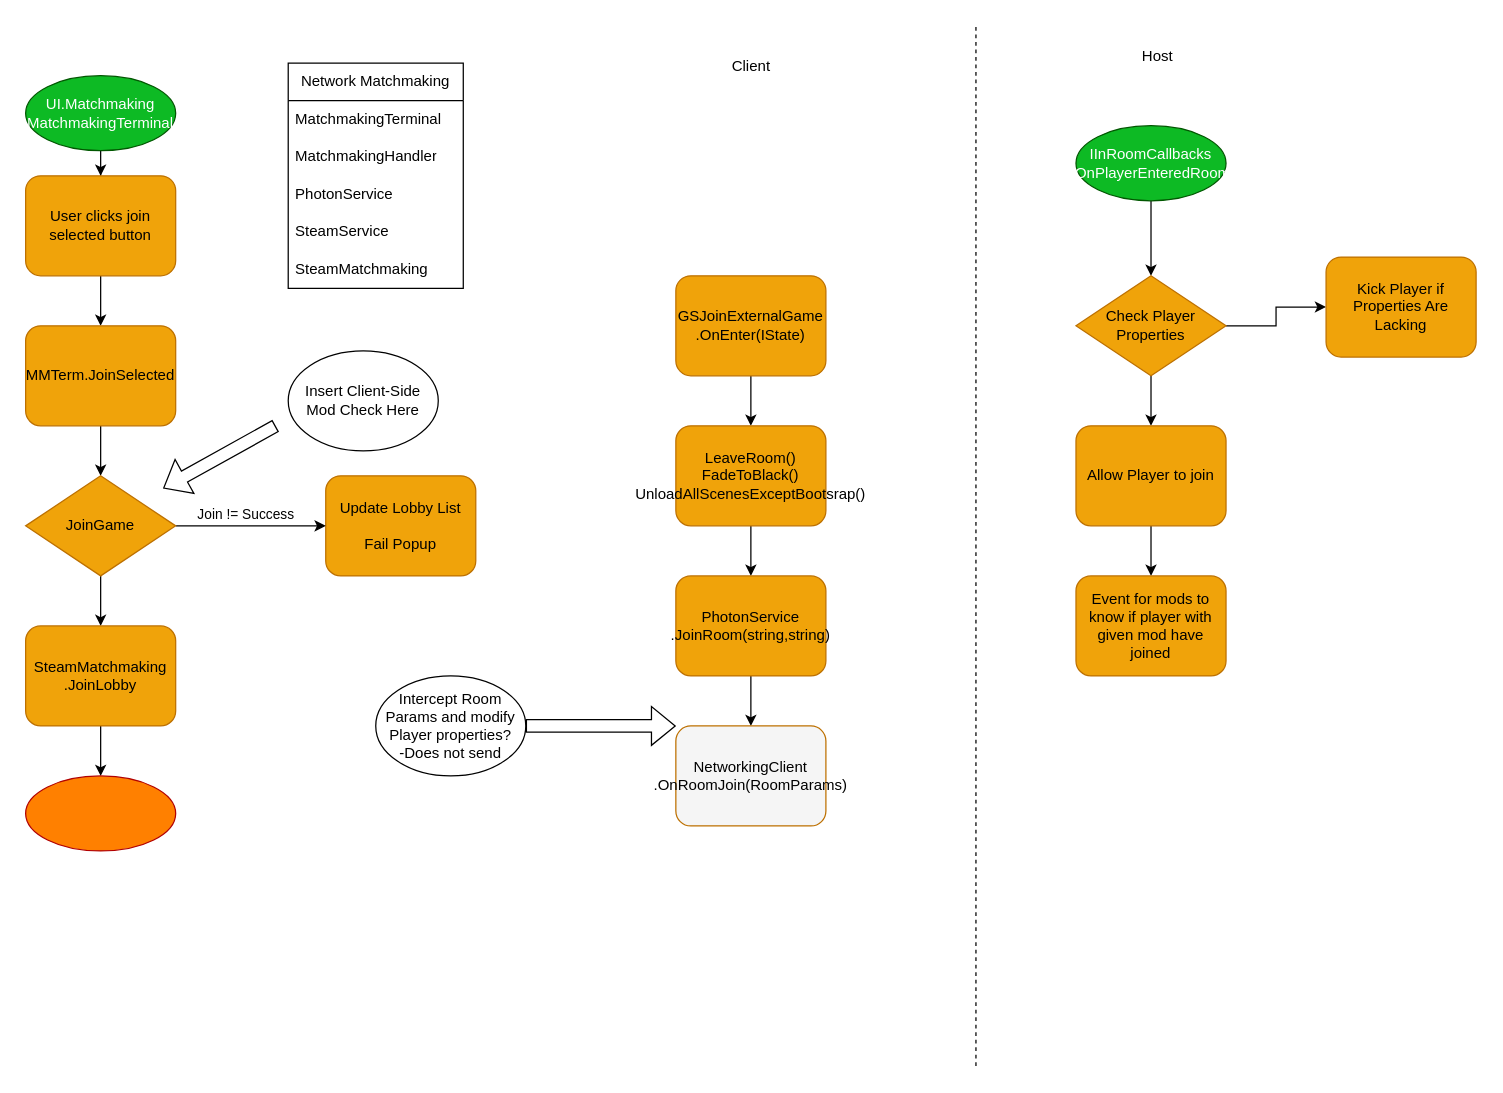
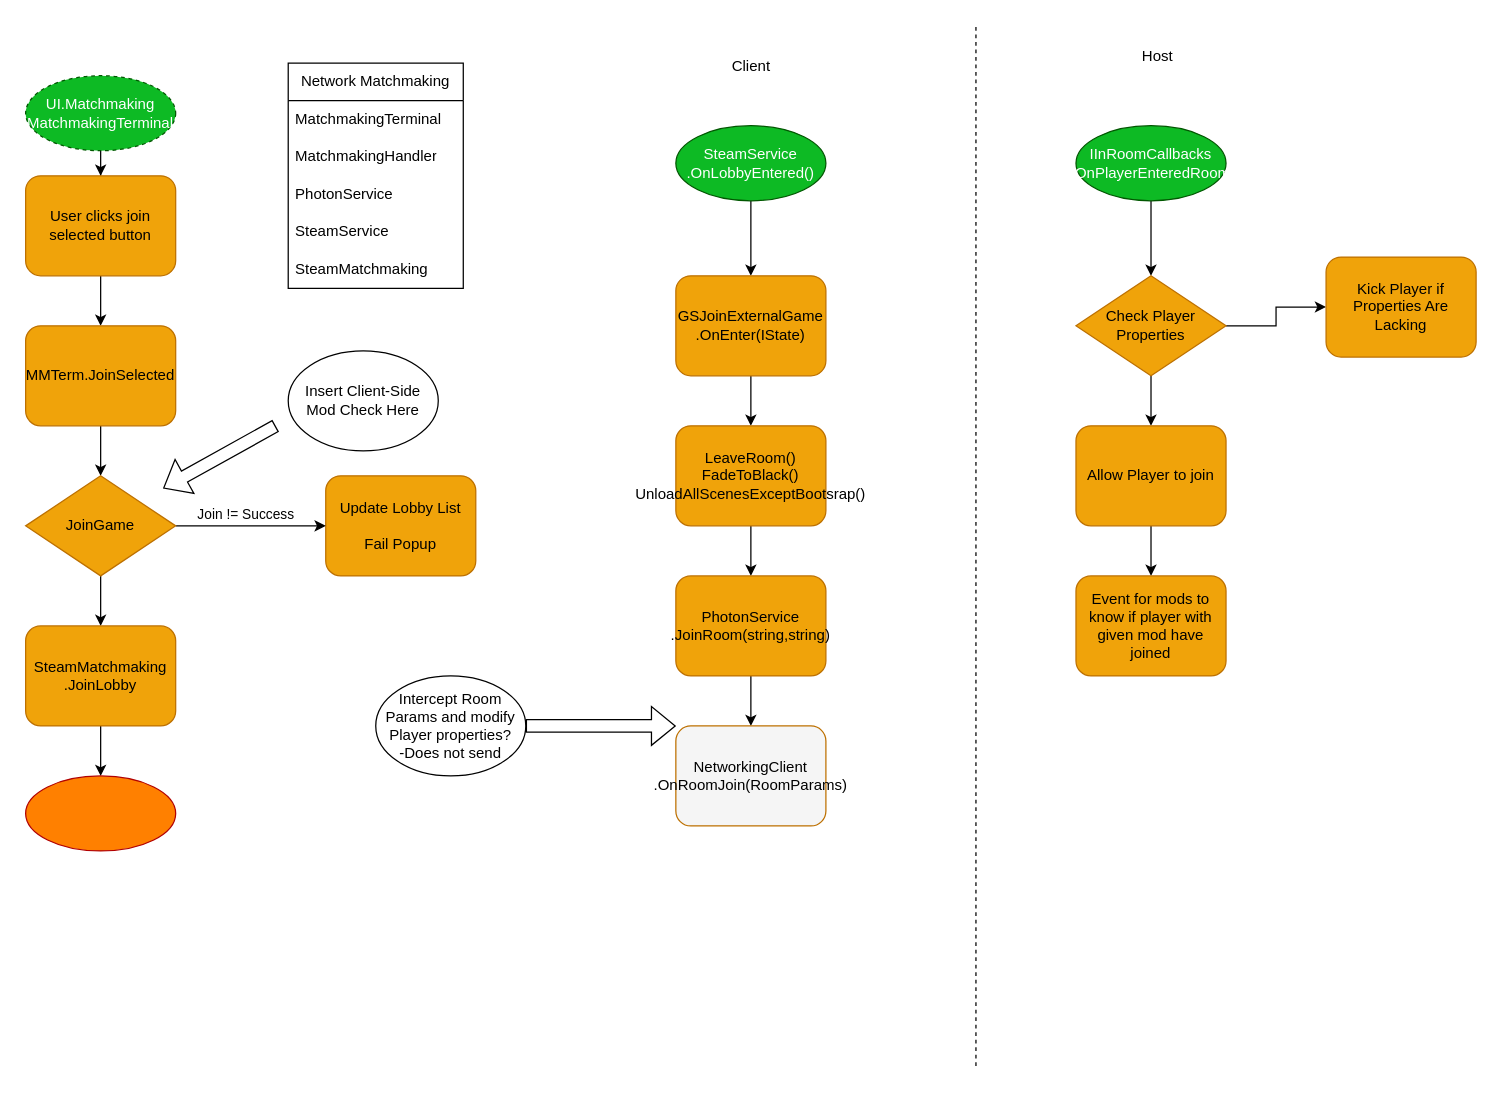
(101, 113) -> (101, 113)
none -> (751, 163)
none -> (751, 234)
